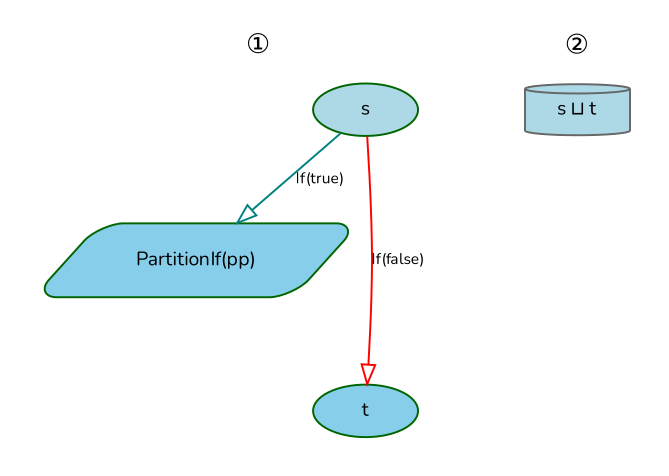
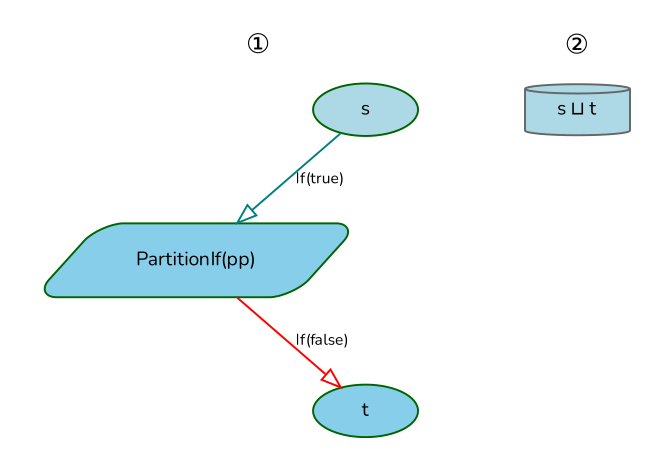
(372, 251) -> (281, 336)
